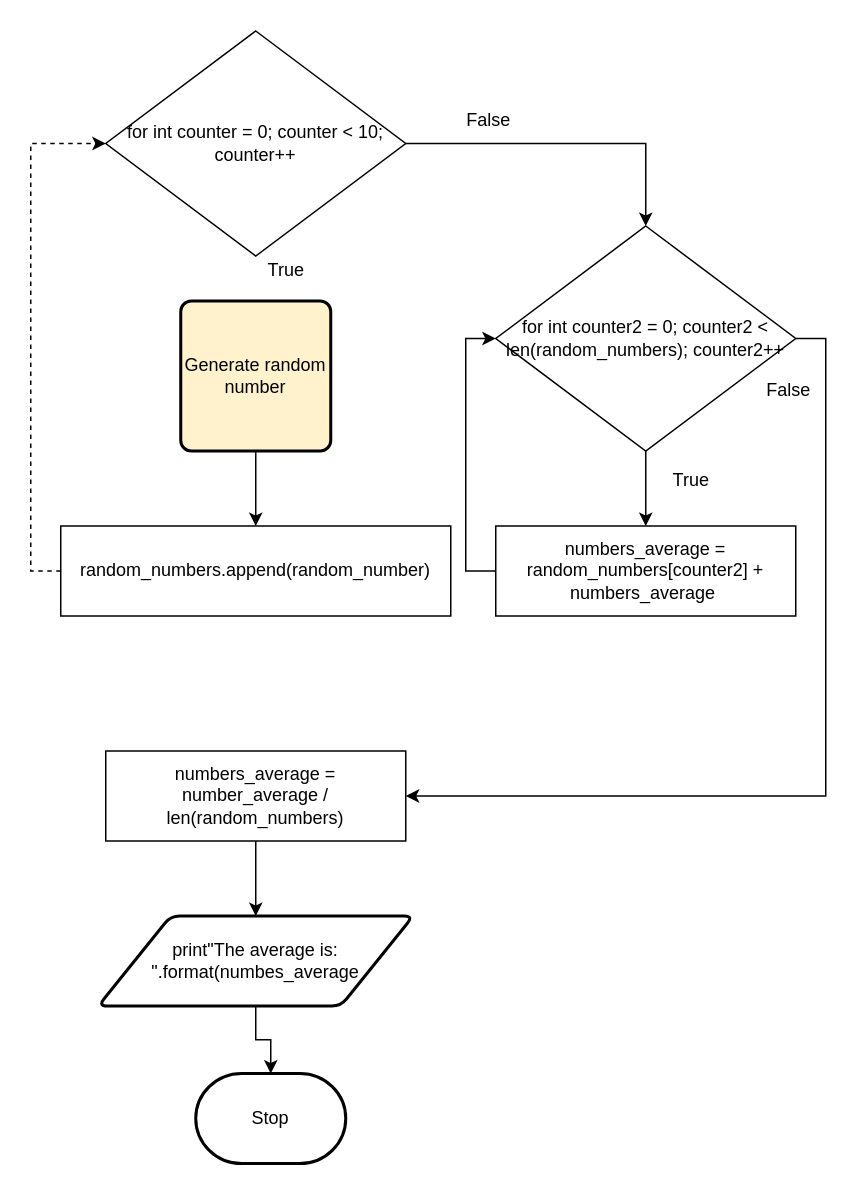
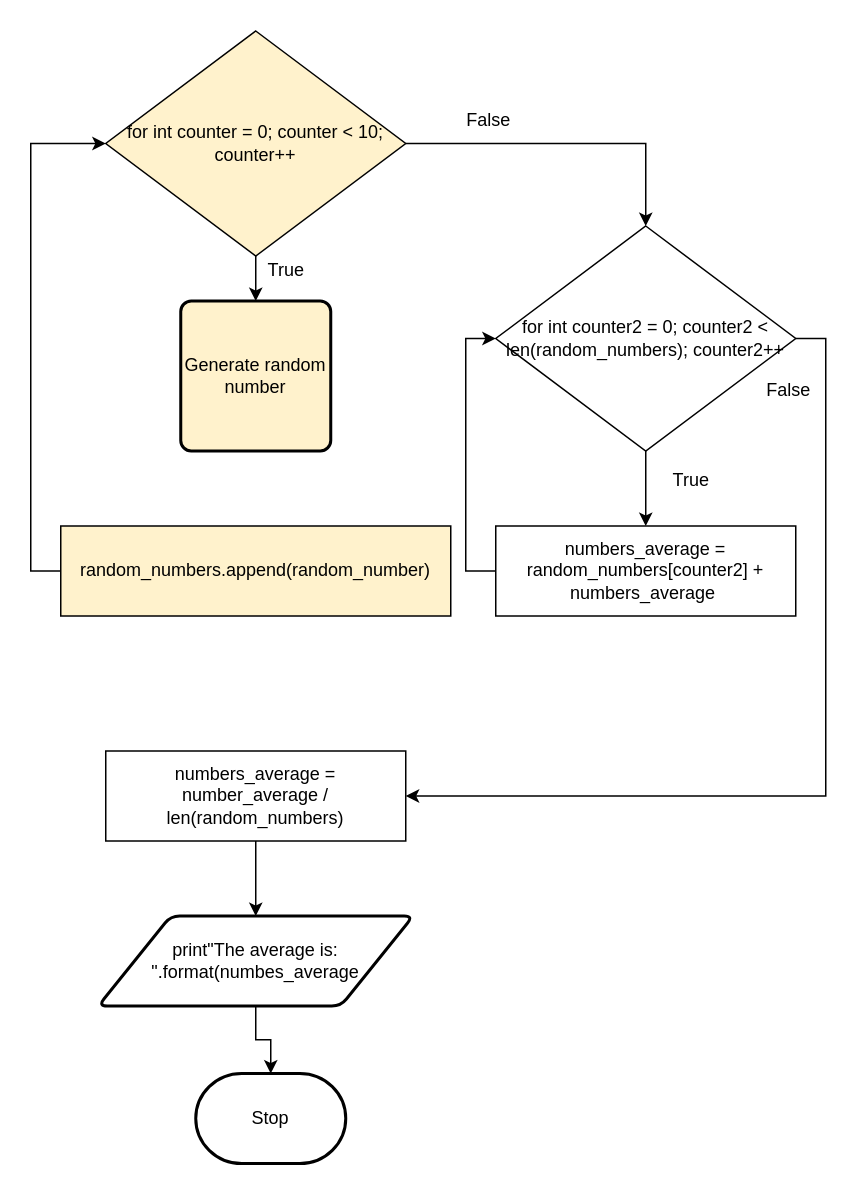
(256, 143) -> (256, 143)
none -> (256, 273)
(31, 338) -> (31, 338)
(256, 483) -> none
(256, 571) -> (256, 571)
